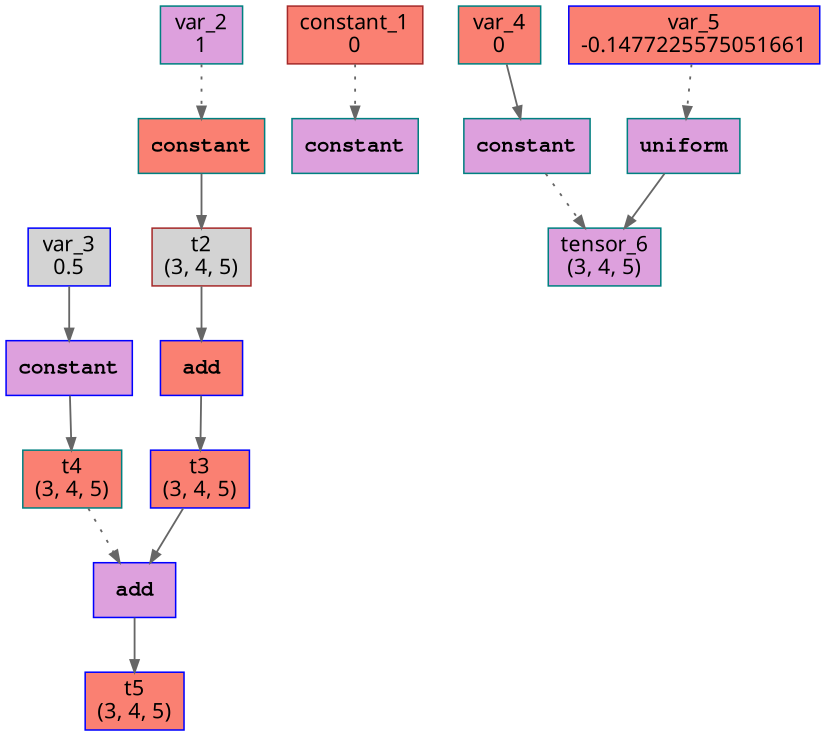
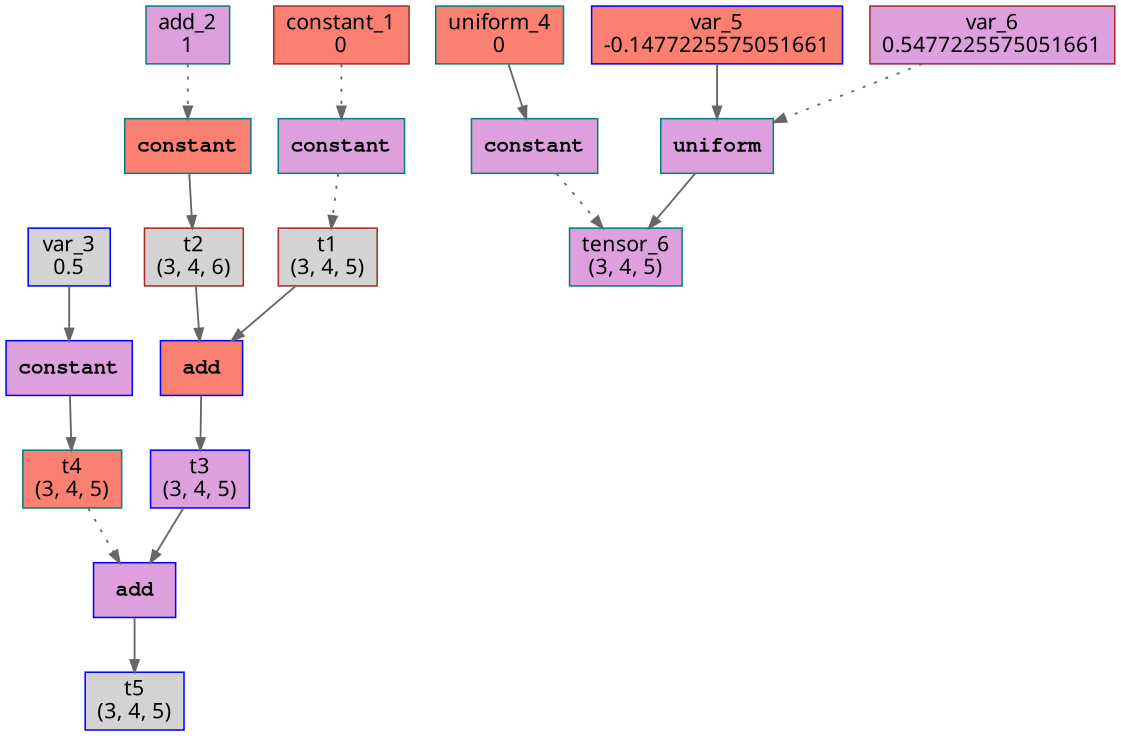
(202, 35) -> (188, 35)
(500, 35) -> (500, 35)
none -> (992, 35)
(689, 85) -> (717, 85)
(202, 257) -> (194, 257)
none -> (328, 257)
(200, 479) -> (200, 479)
(135, 701) -> (135, 701)
